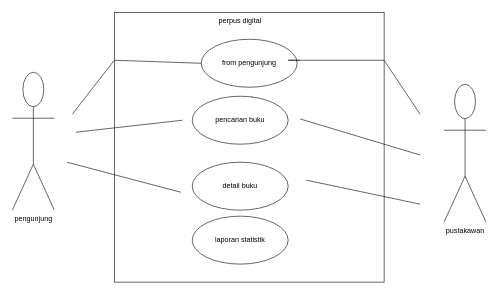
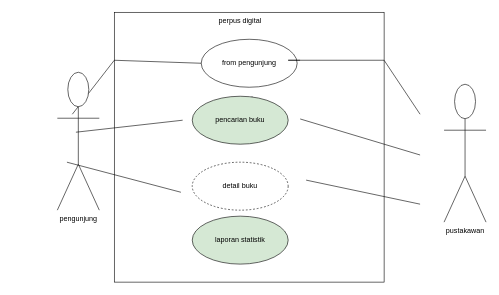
(240, 120) -> (240, 120)
(33, 141) -> (78, 141)
(240, 186) -> (240, 186)
(240, 240) -> (240, 240)
